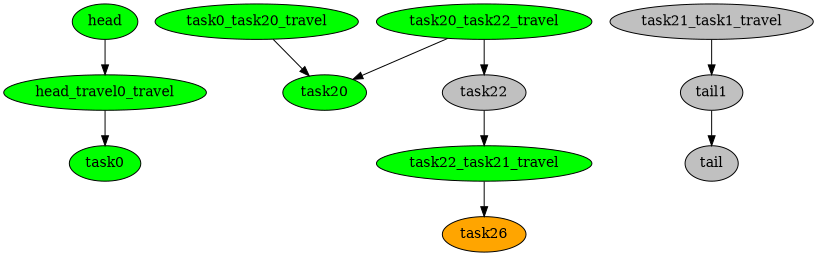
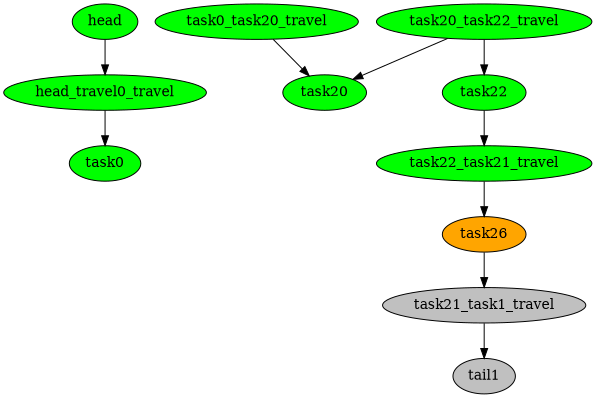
(484, 93) -> (484, 93)
(712, 163) -> none
none -> (484, 265)
